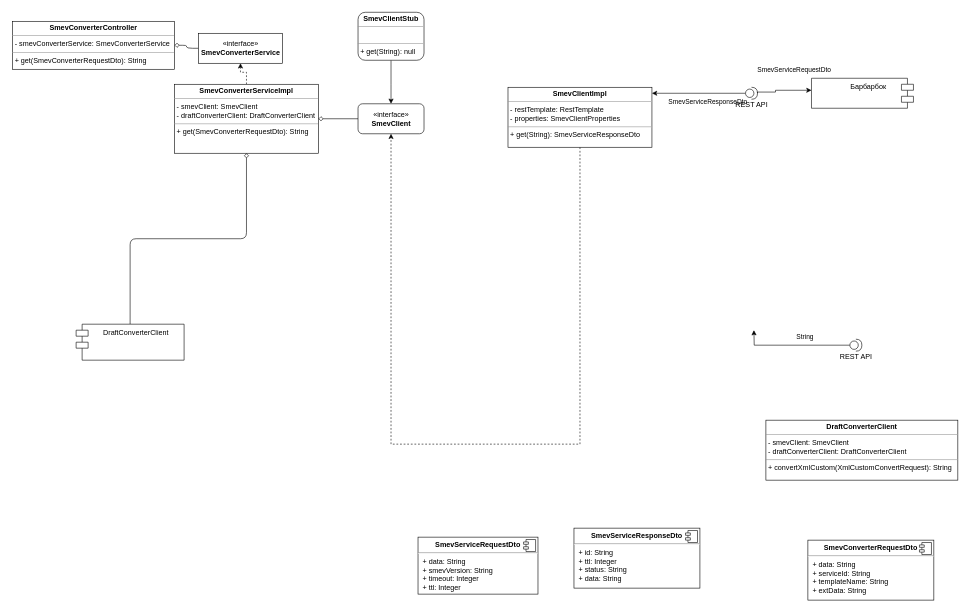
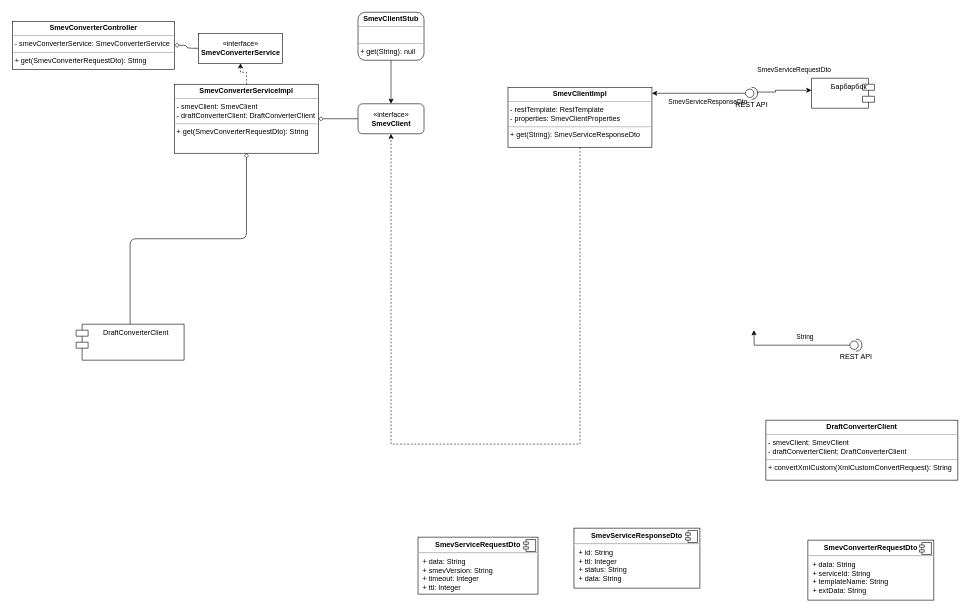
(863, 93) -> (843, 93)
